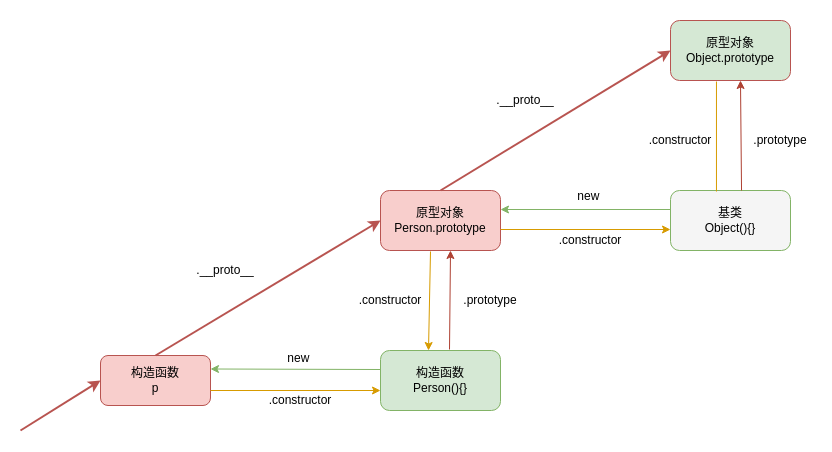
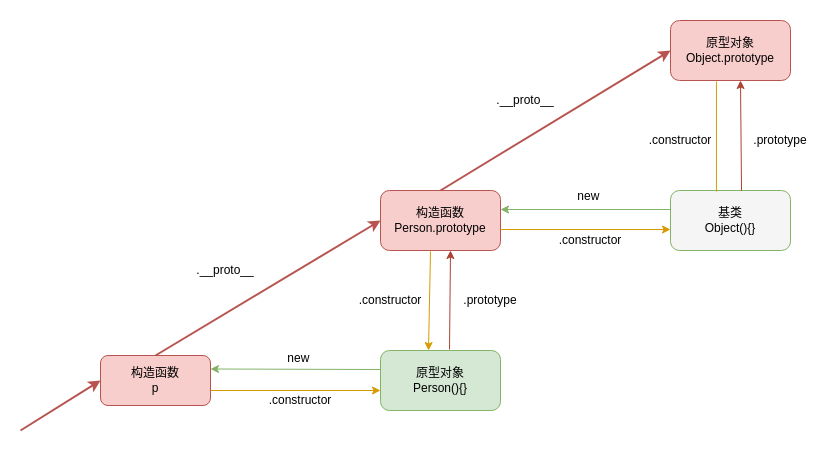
(731, 51) -> (731, 51)
(441, 221) -> (441, 221)
(441, 381) -> (441, 381)
